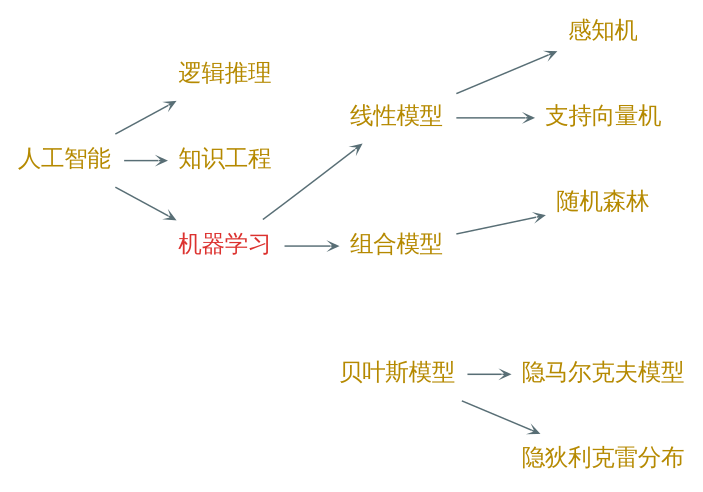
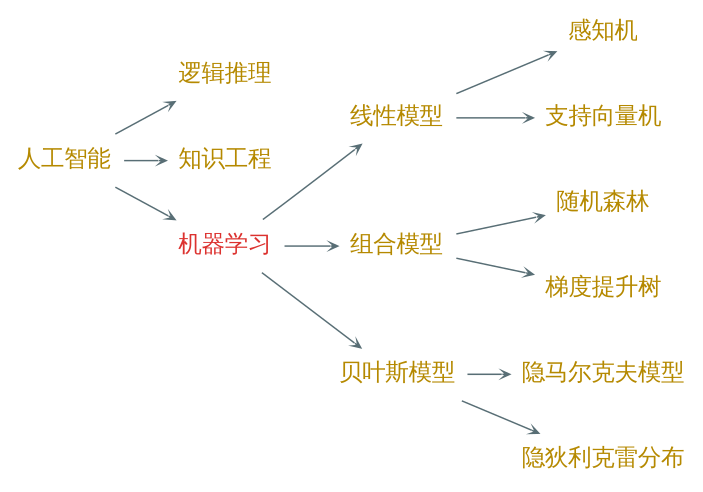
none -> (603, 289)
none -> (308, 308)
